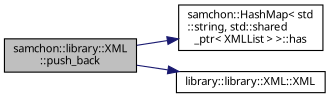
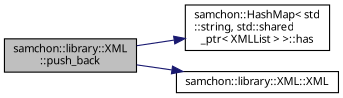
(251, 82) -> (257, 82)
